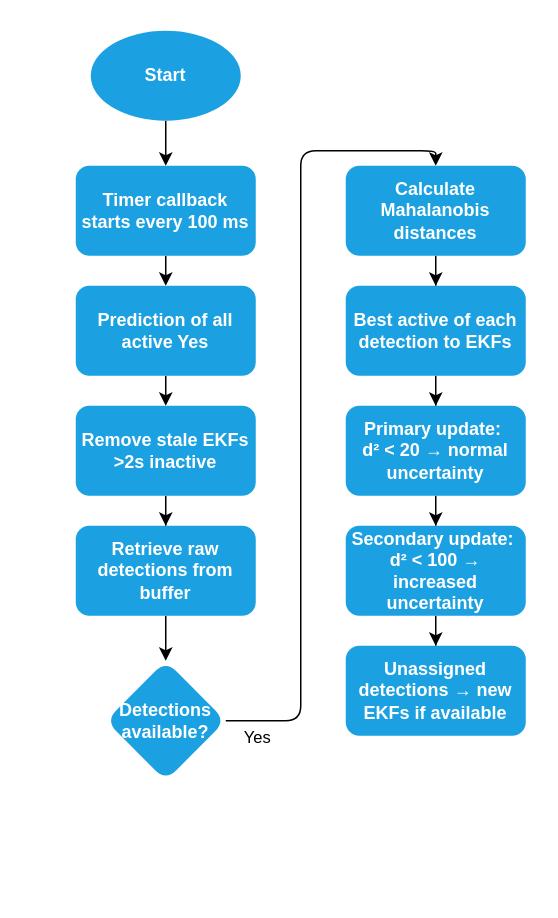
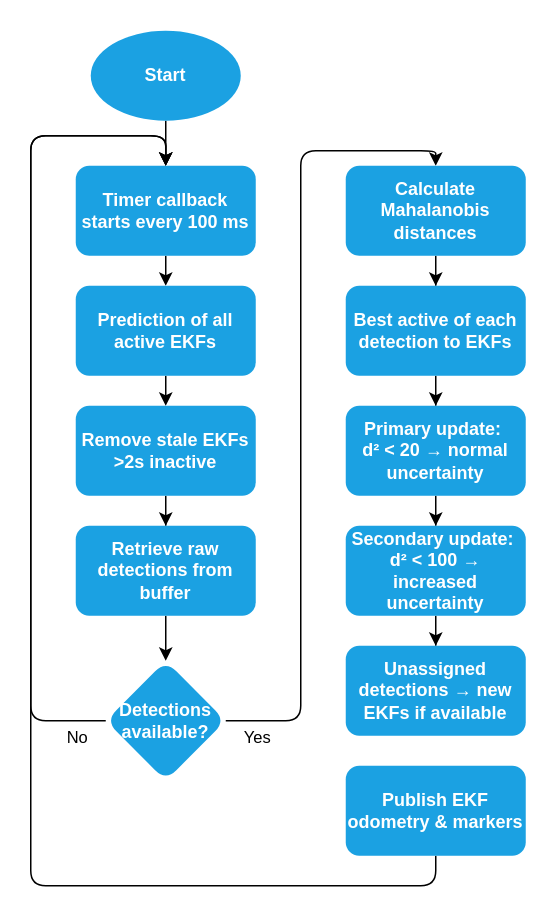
(166, 331) -> (166, 331)
none -> (69, 721)
none -> (436, 811)
none -> (164, 886)
